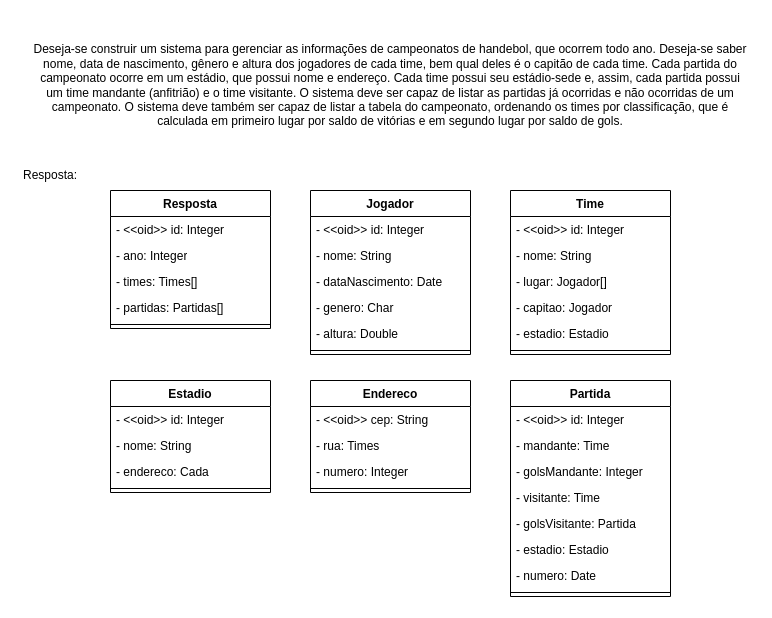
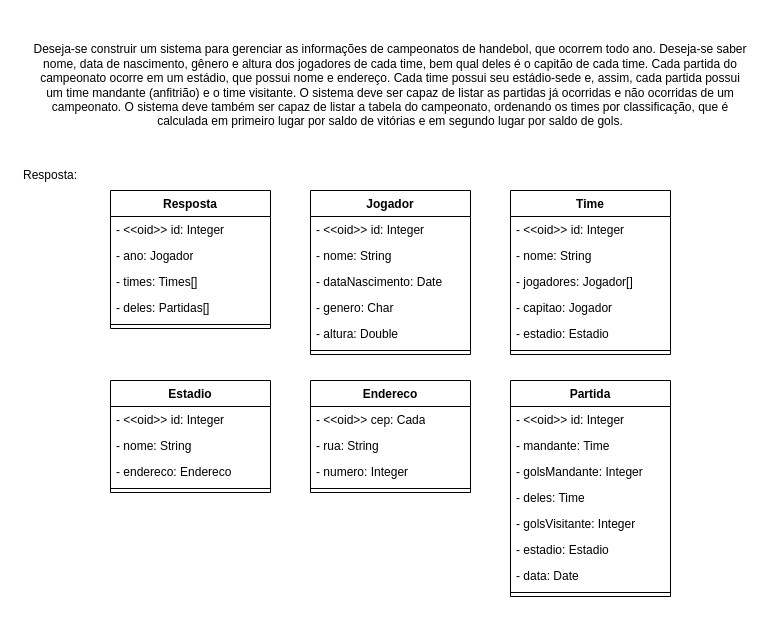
(159, 257) -> (159, 257)
(571, 283) -> (586, 283)
(183, 309) -> (173, 309)
(378, 421) -> (373, 421)
(351, 447) -> (354, 447)
(166, 473) -> (179, 473)
(564, 499) -> (552, 499)
(586, 525) -> (588, 525)
(559, 577) -> (552, 577)
